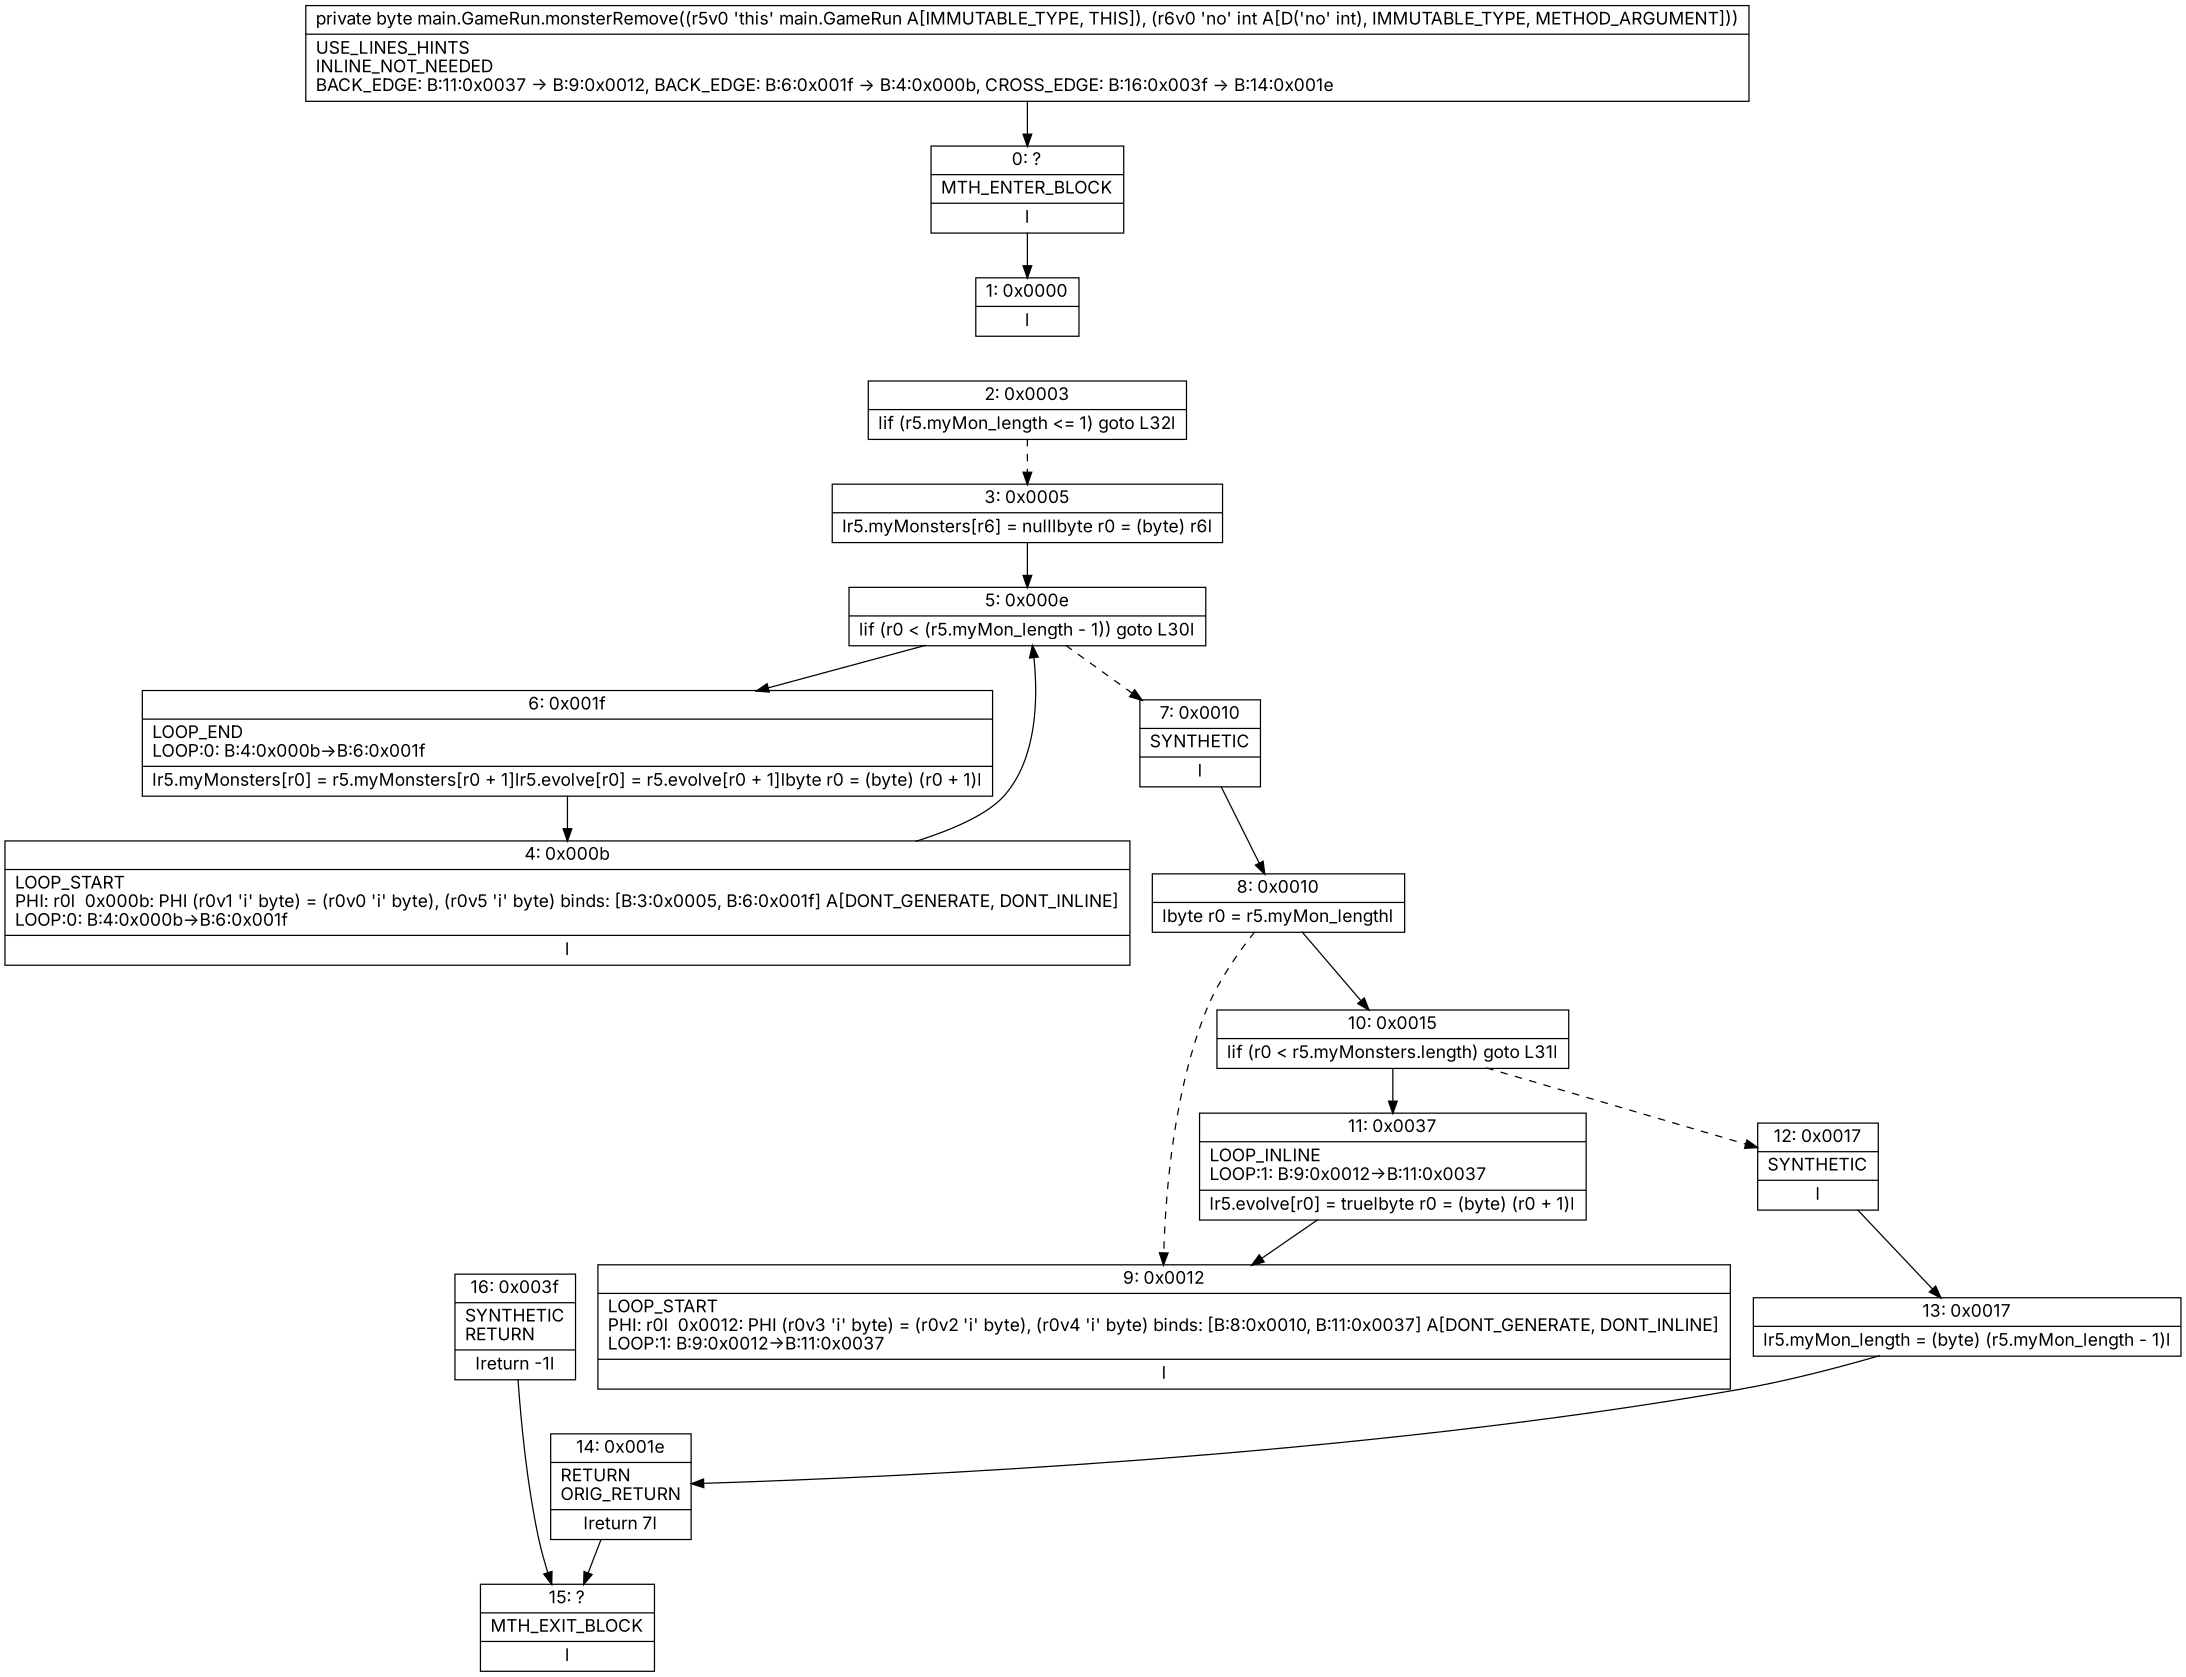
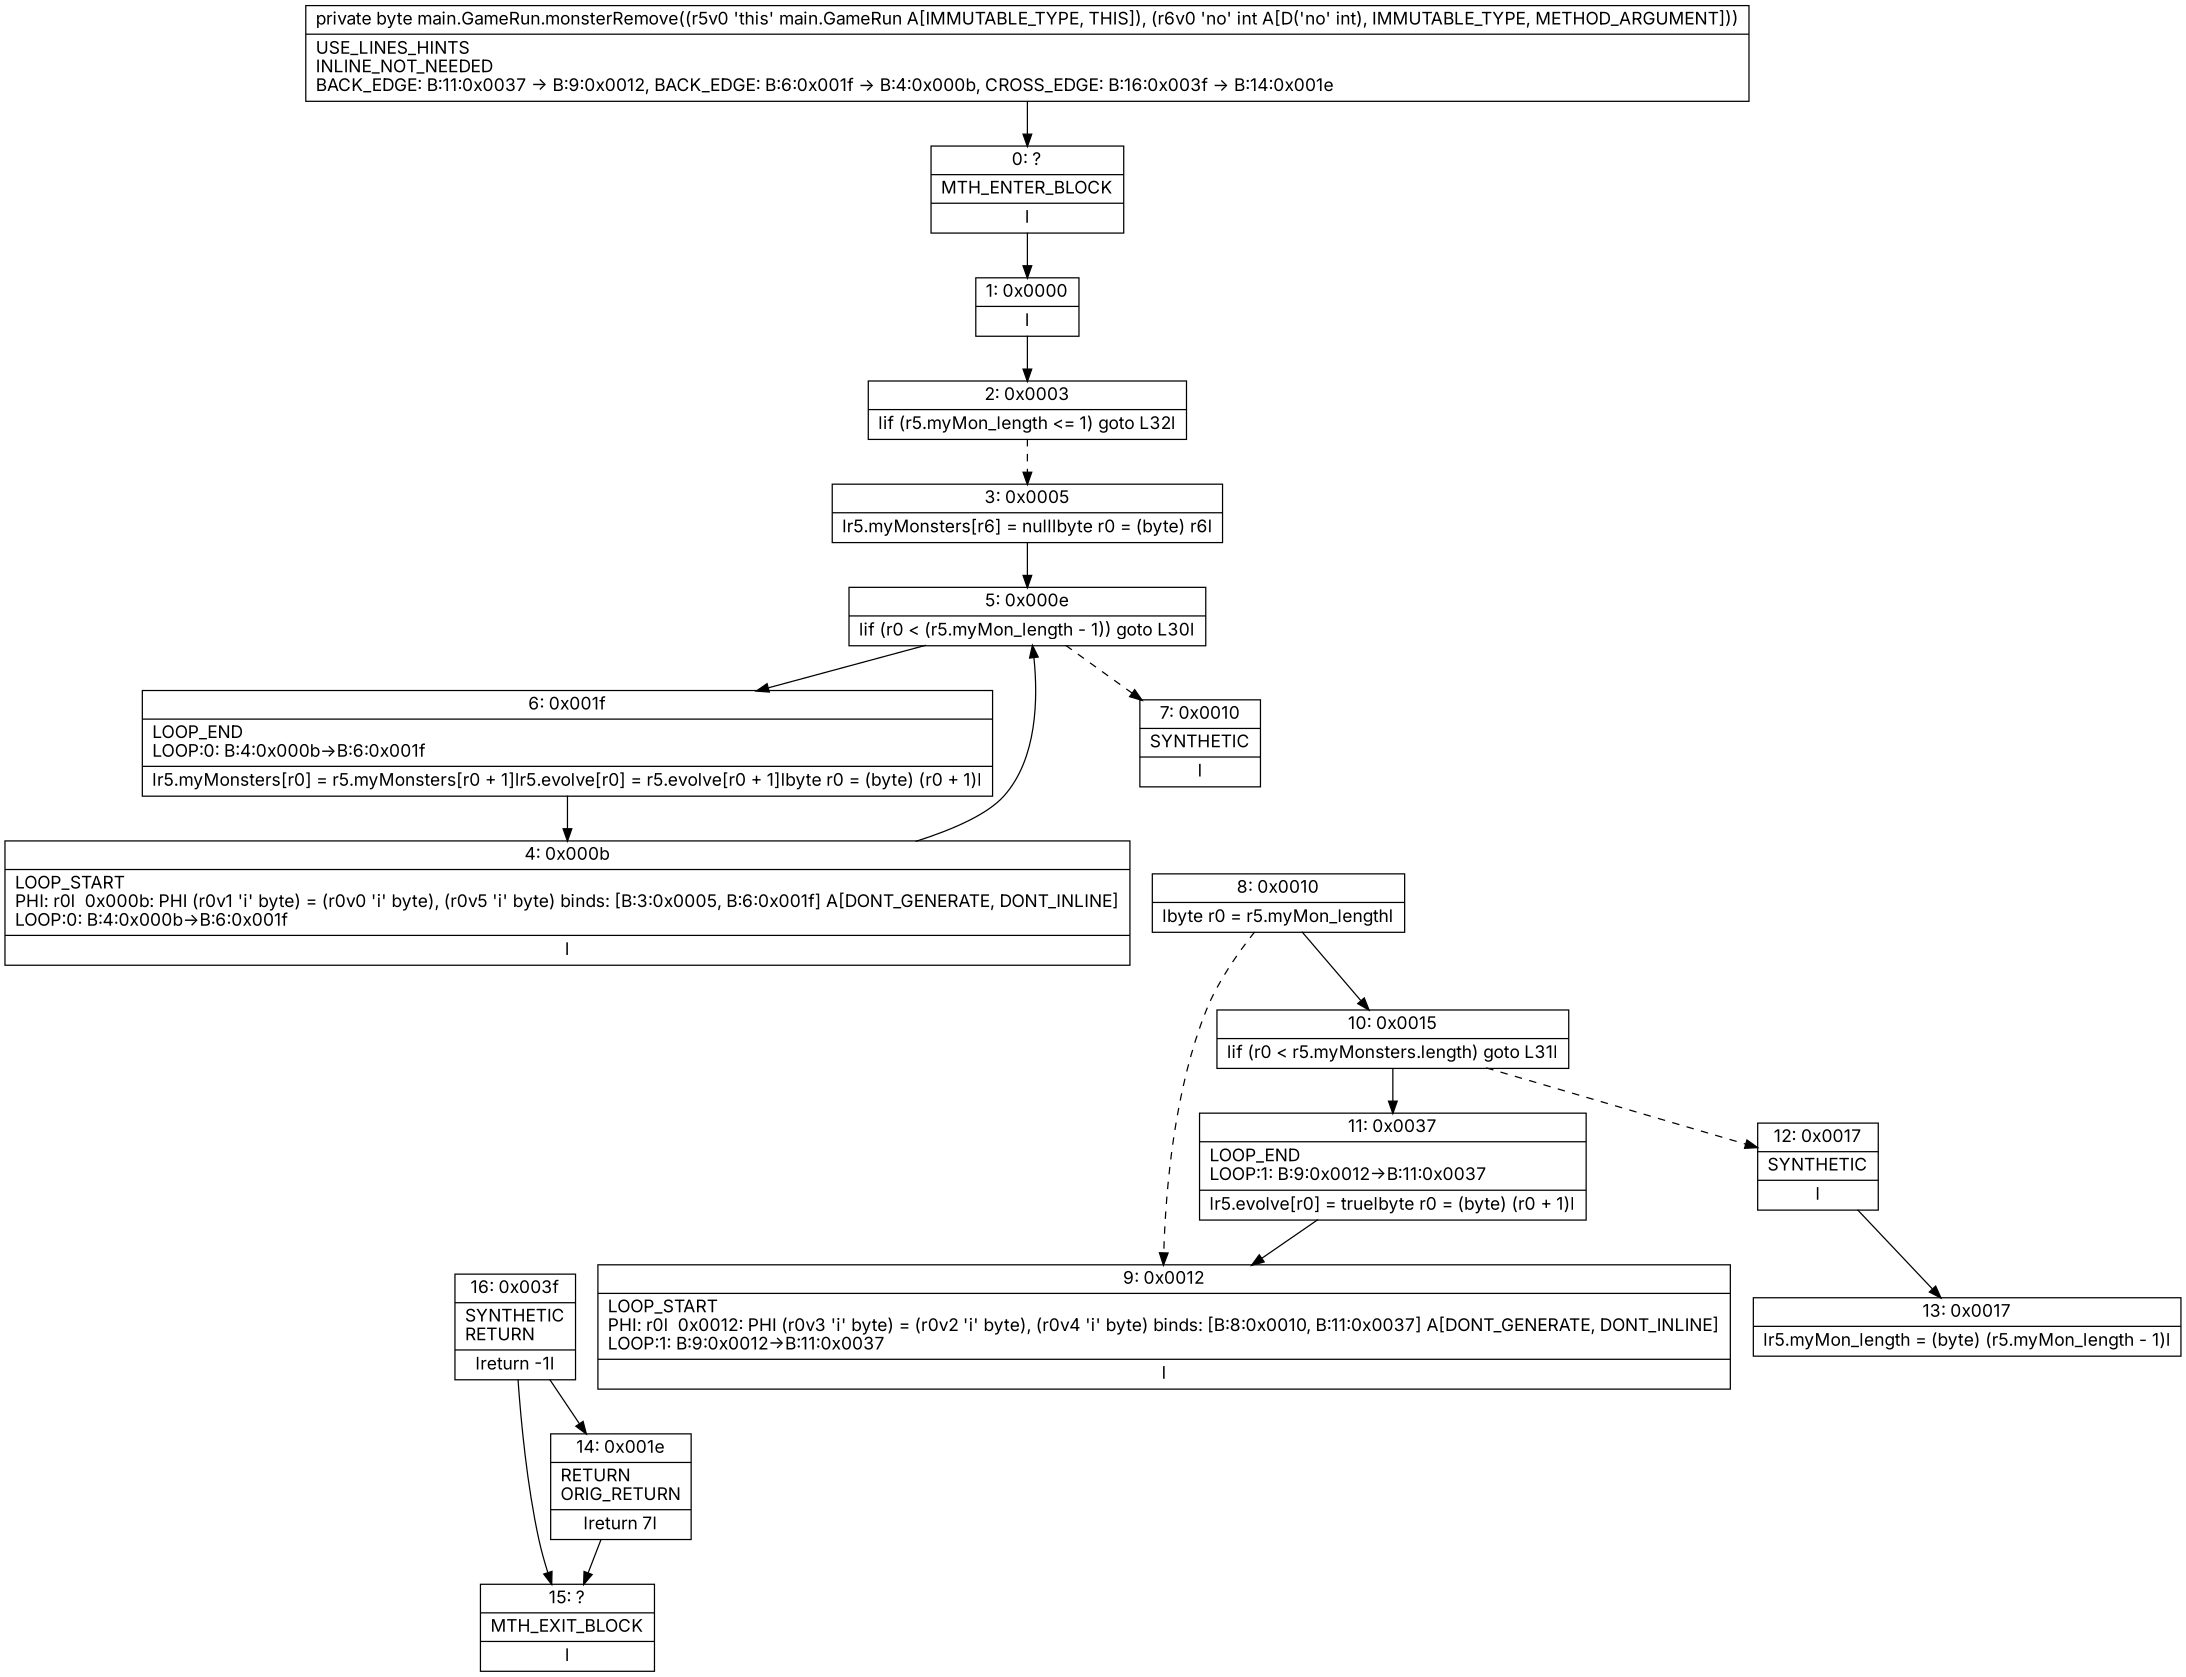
none -> (1027, 352)
(1240, 825) -> none
(1265, 1156) -> (1255, 1156)
(1295, 1447) -> (564, 1401)
